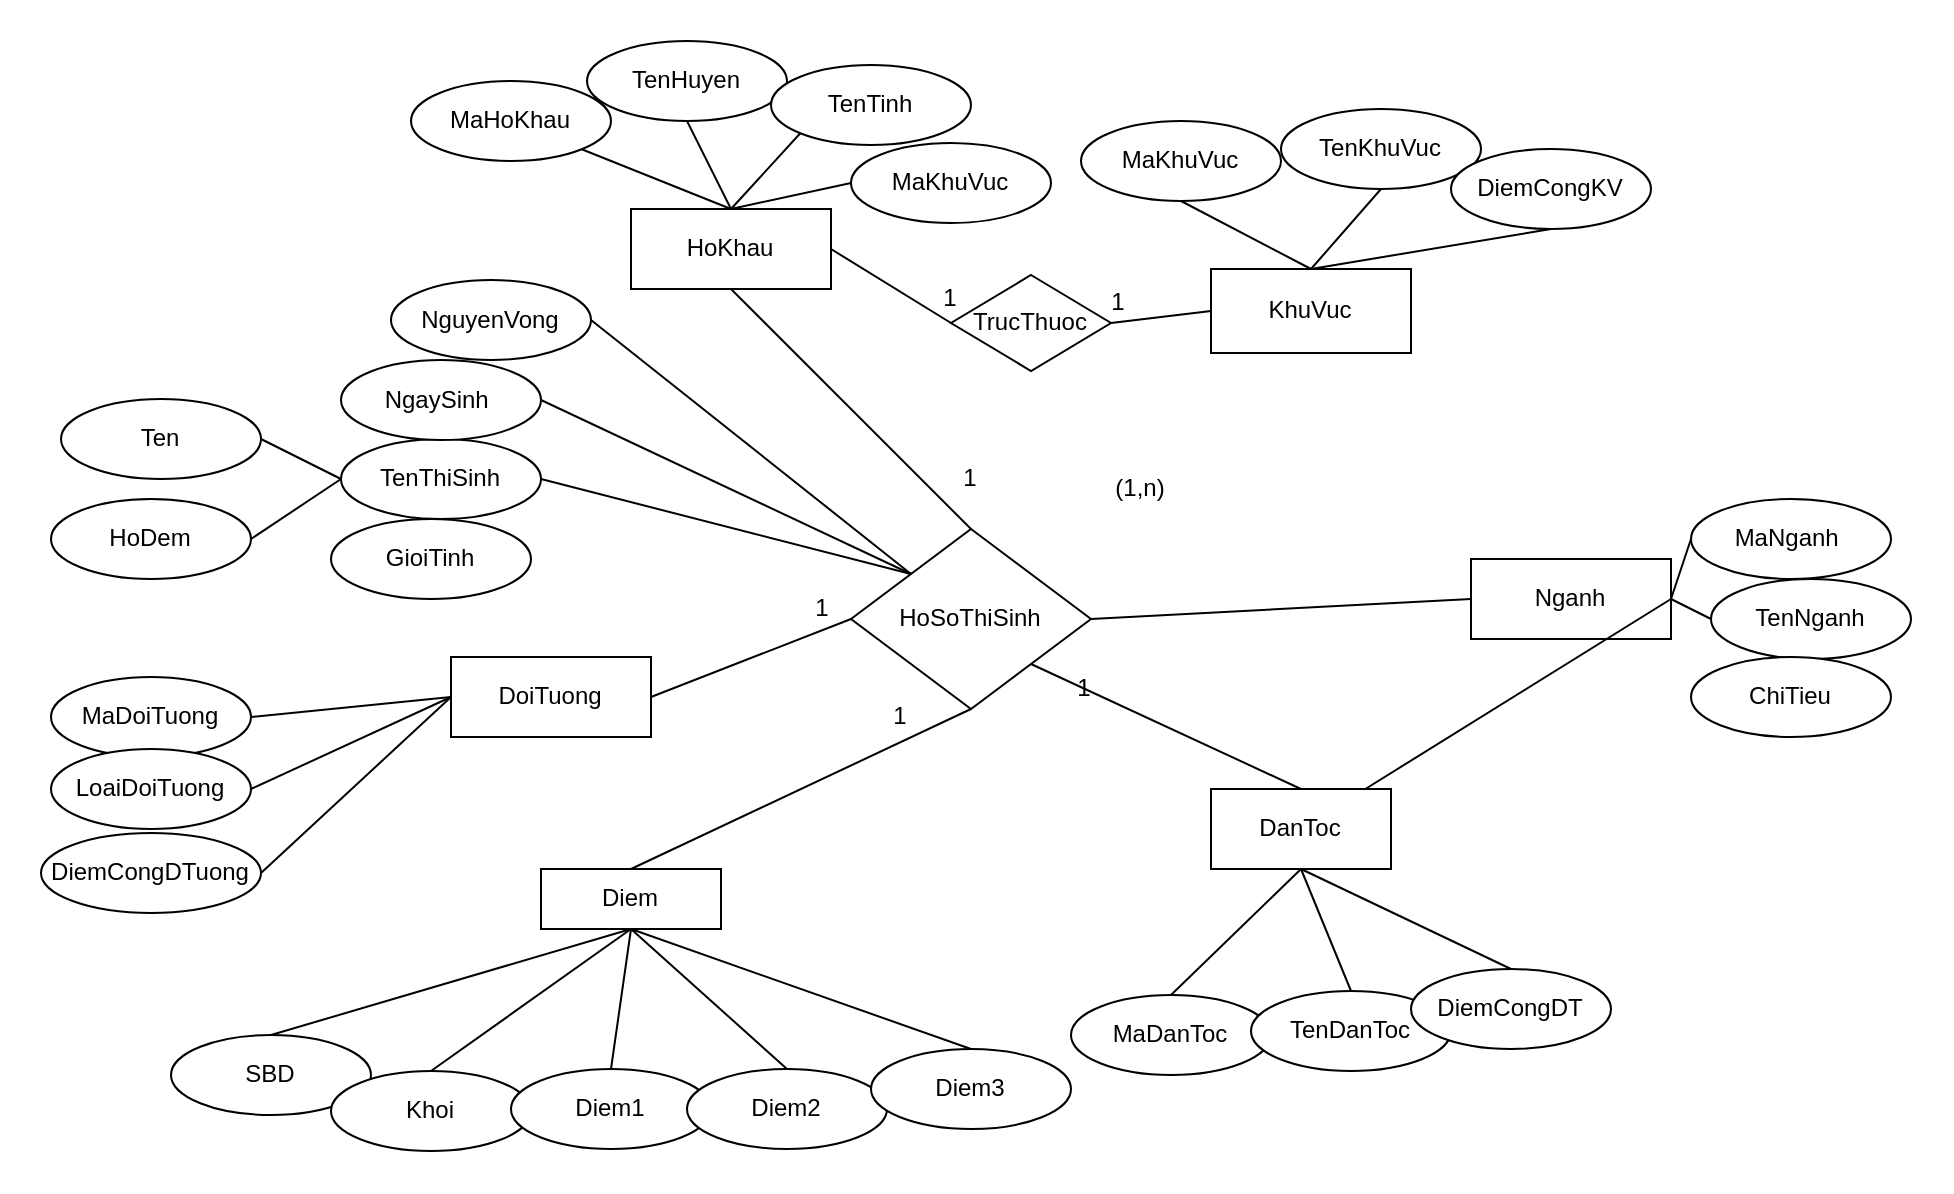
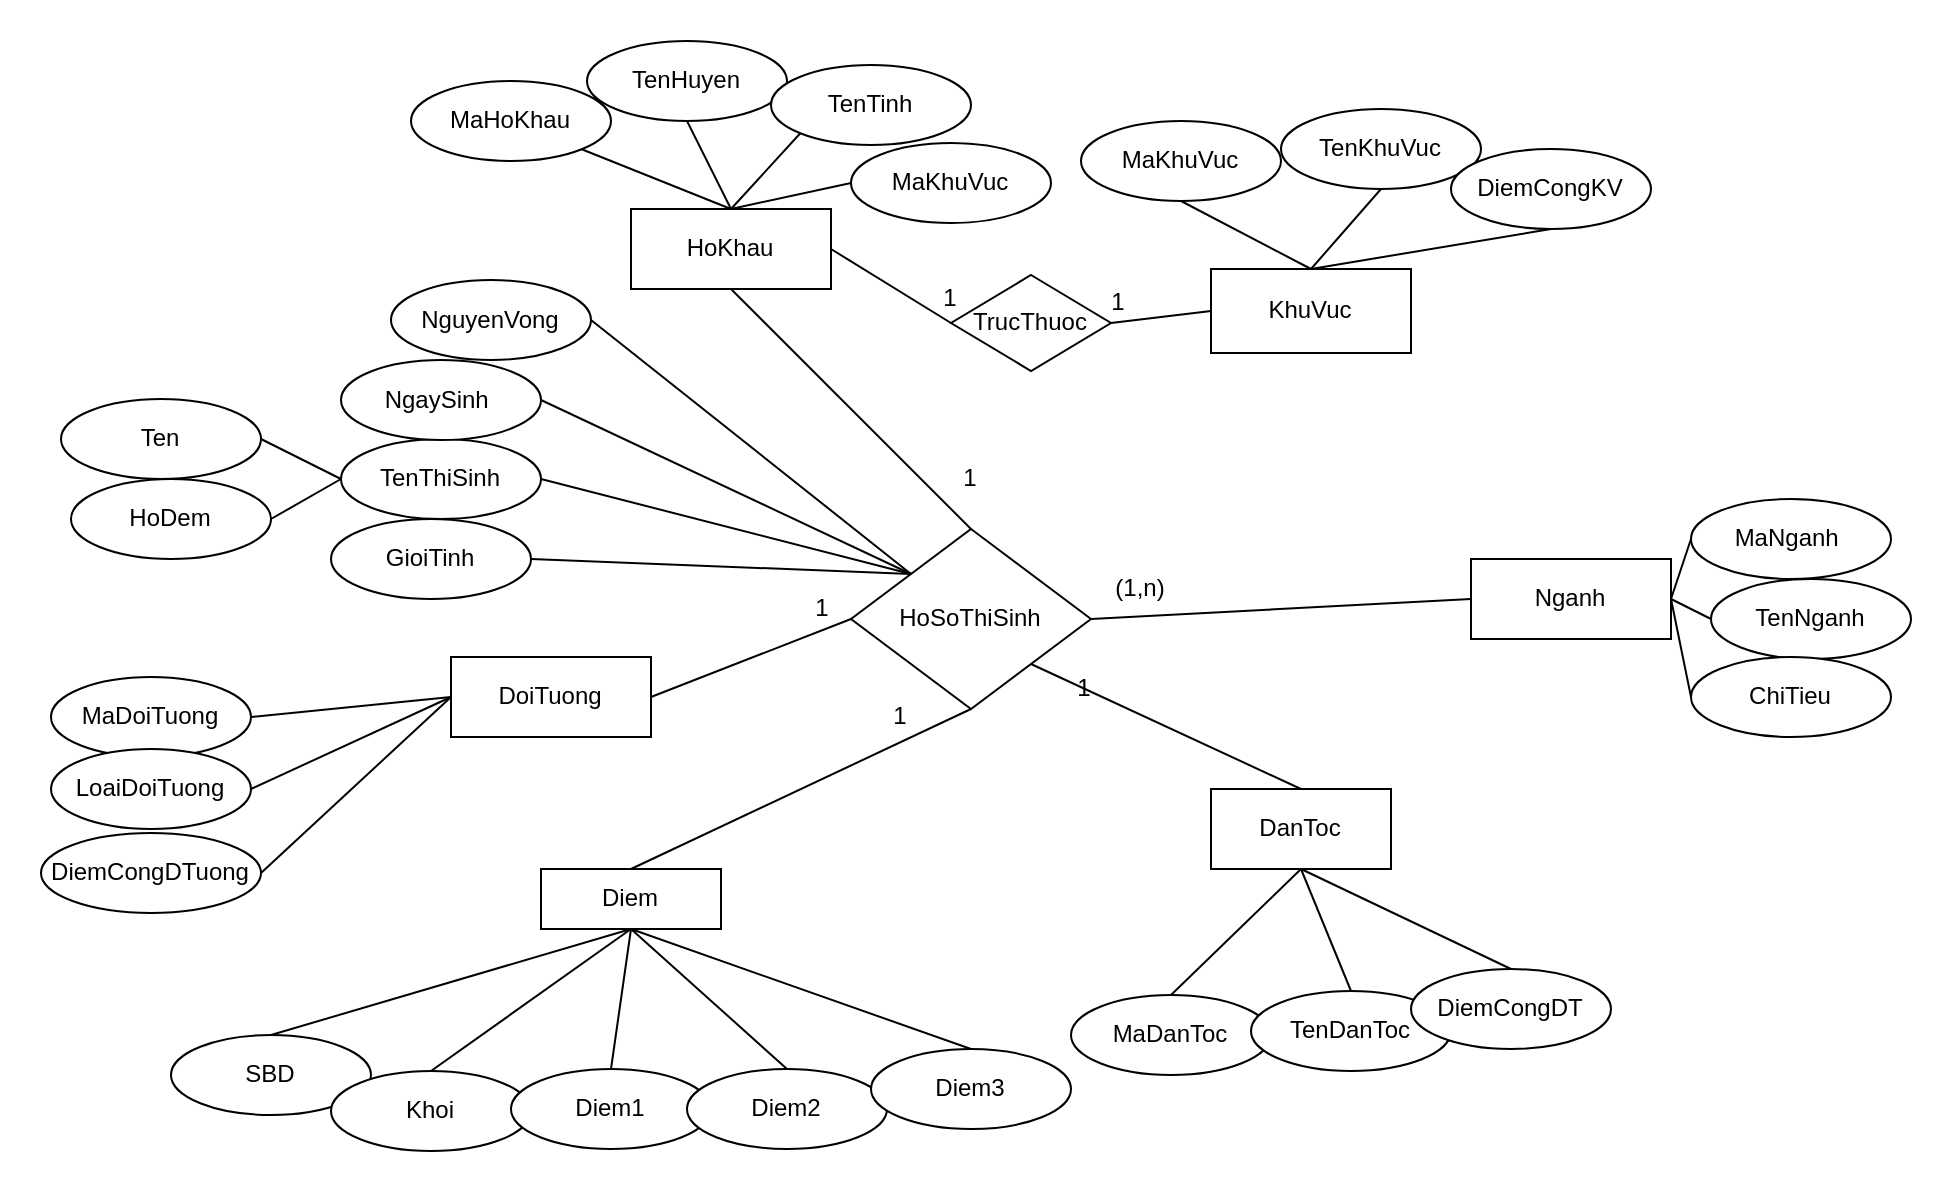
(1141, 489) -> (1141, 589)
(151, 539) -> (171, 519)
none -> (712, 566)
(1518, 694) -> (1681, 650)
